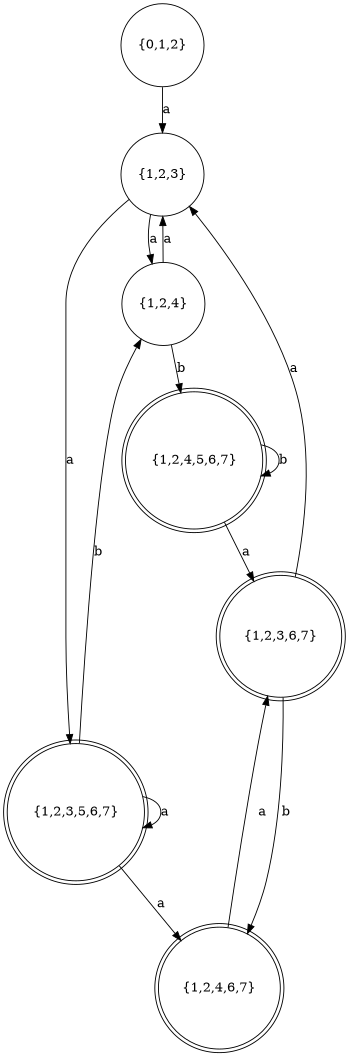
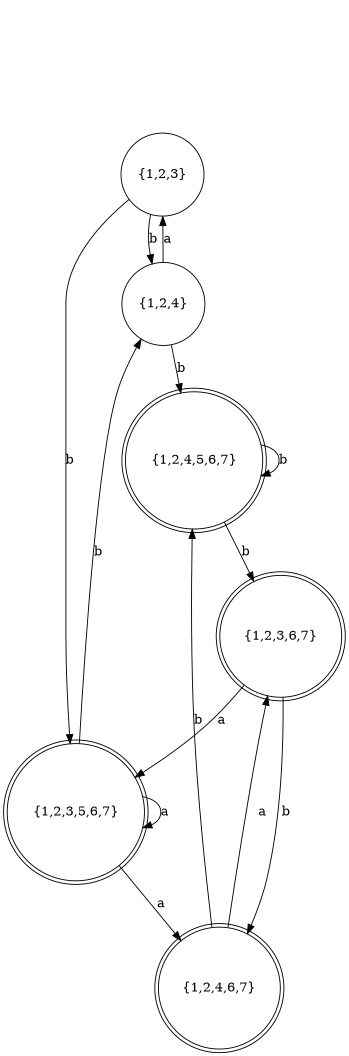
(162, 45) -> none
(153, 239) -> (153, 239)
(293, 383) -> (202, 729)
(70, 460) -> (70, 460)
(246, 552) -> (246, 552)
none -> (195, 743)
